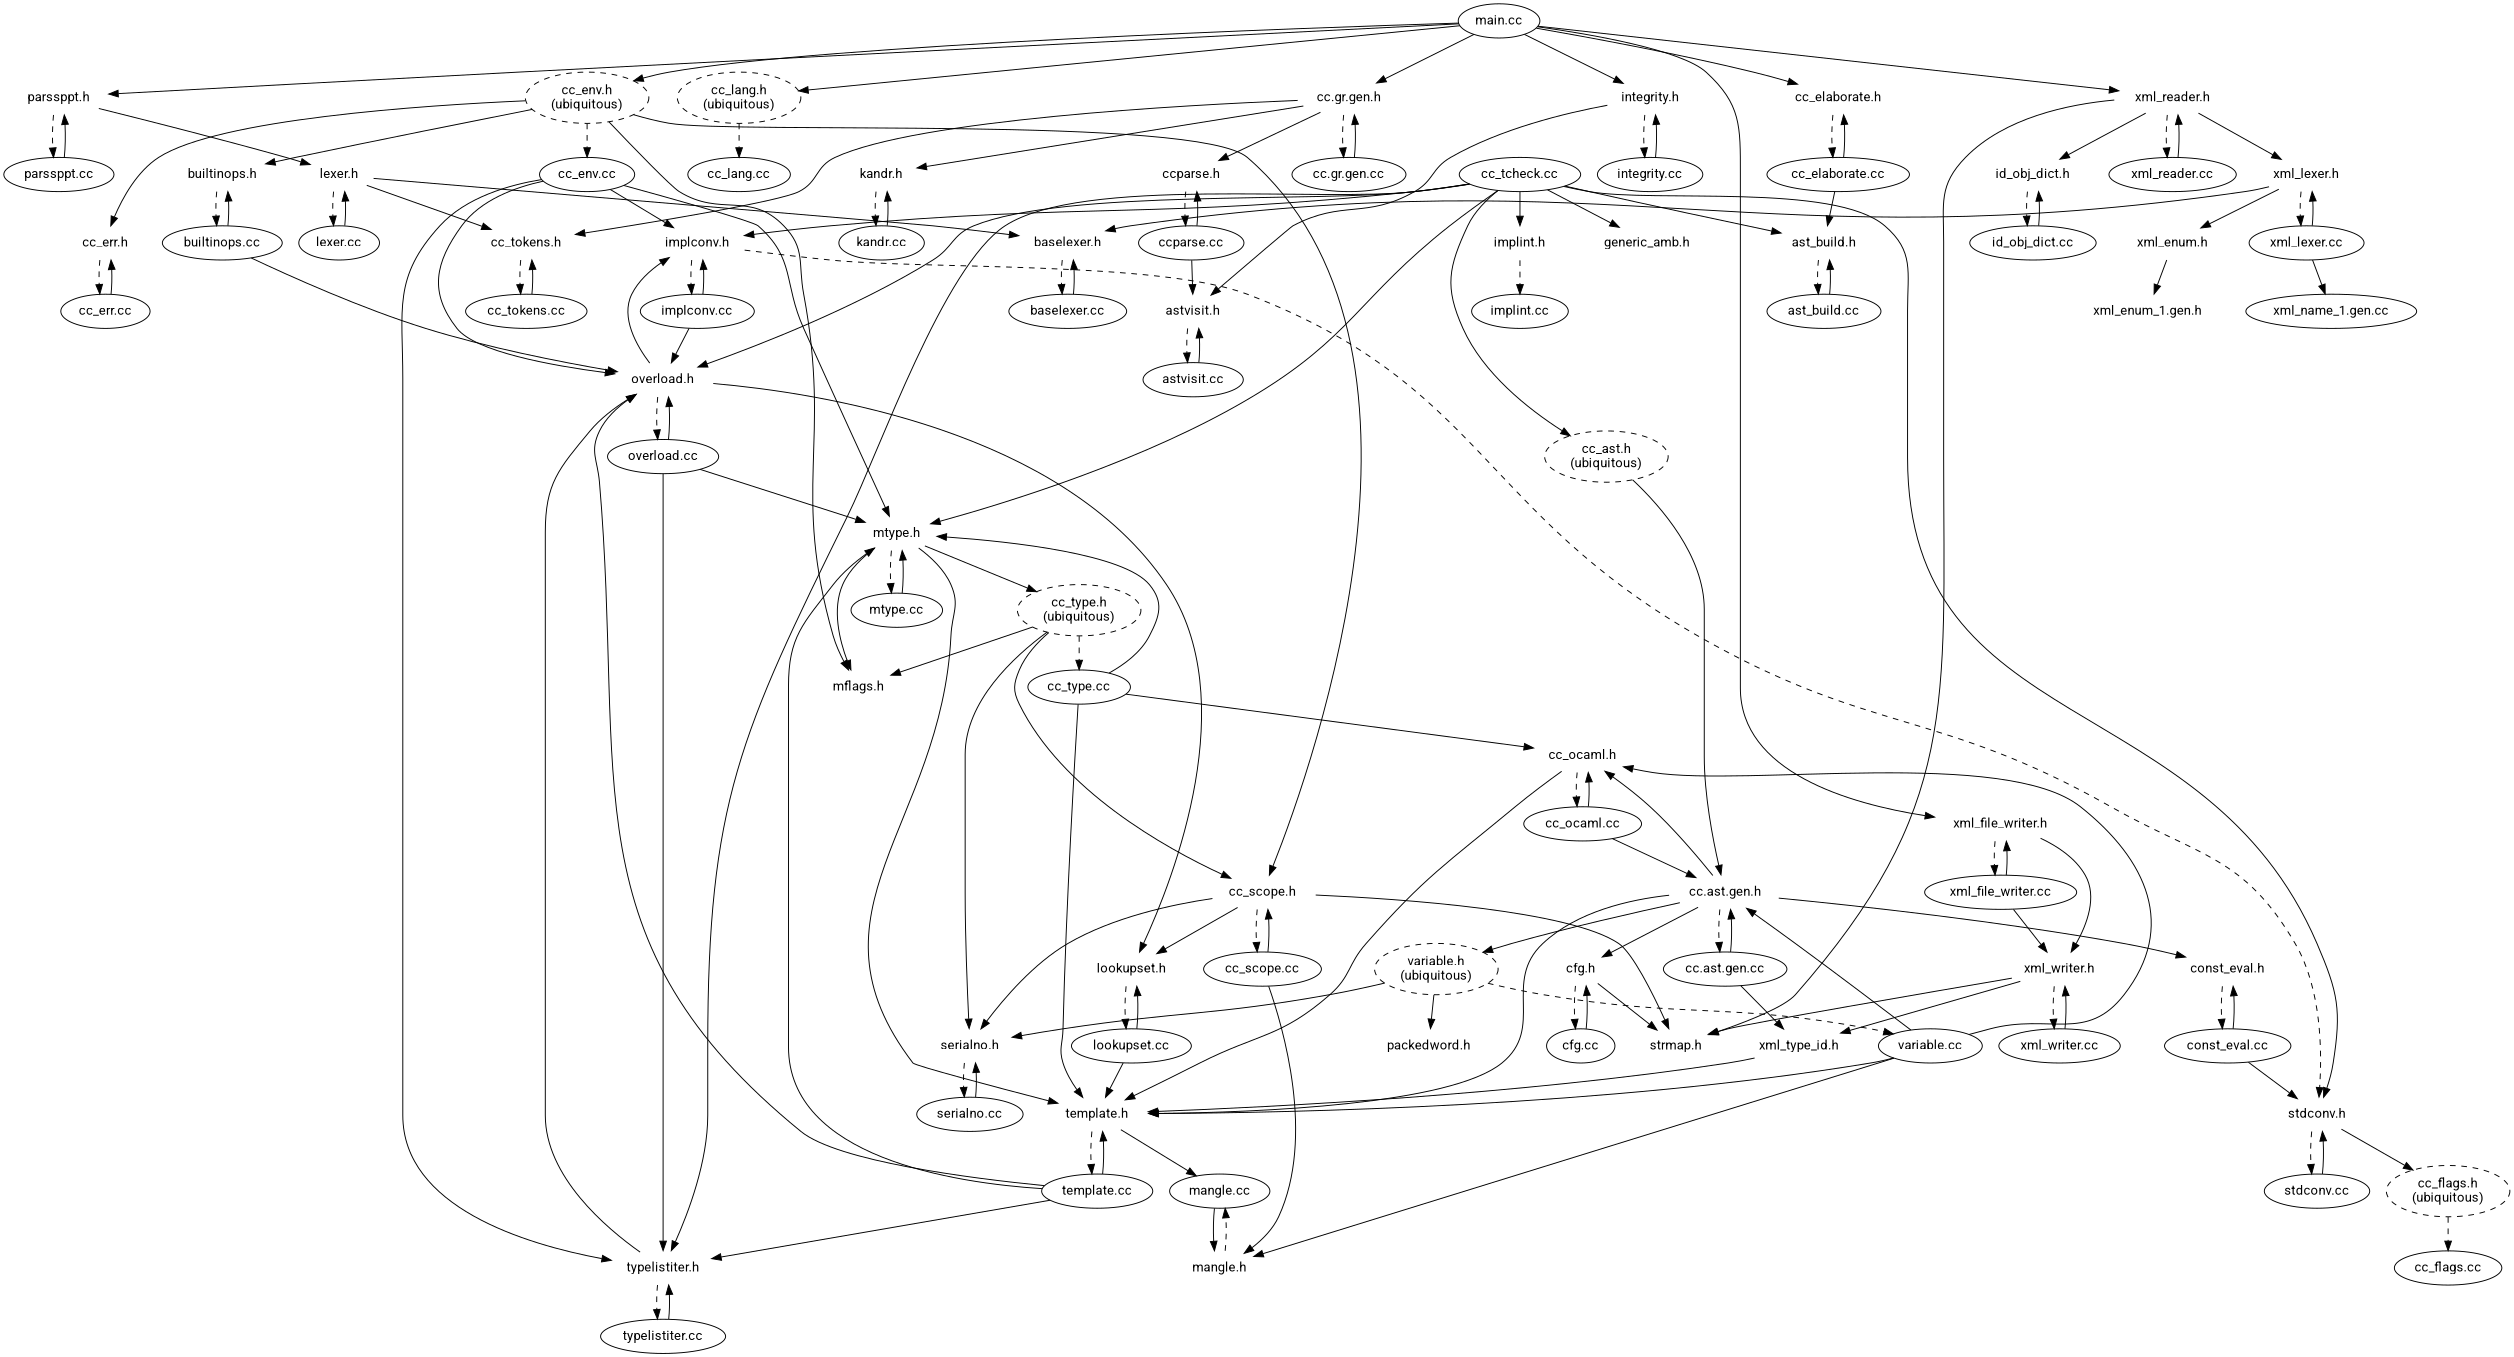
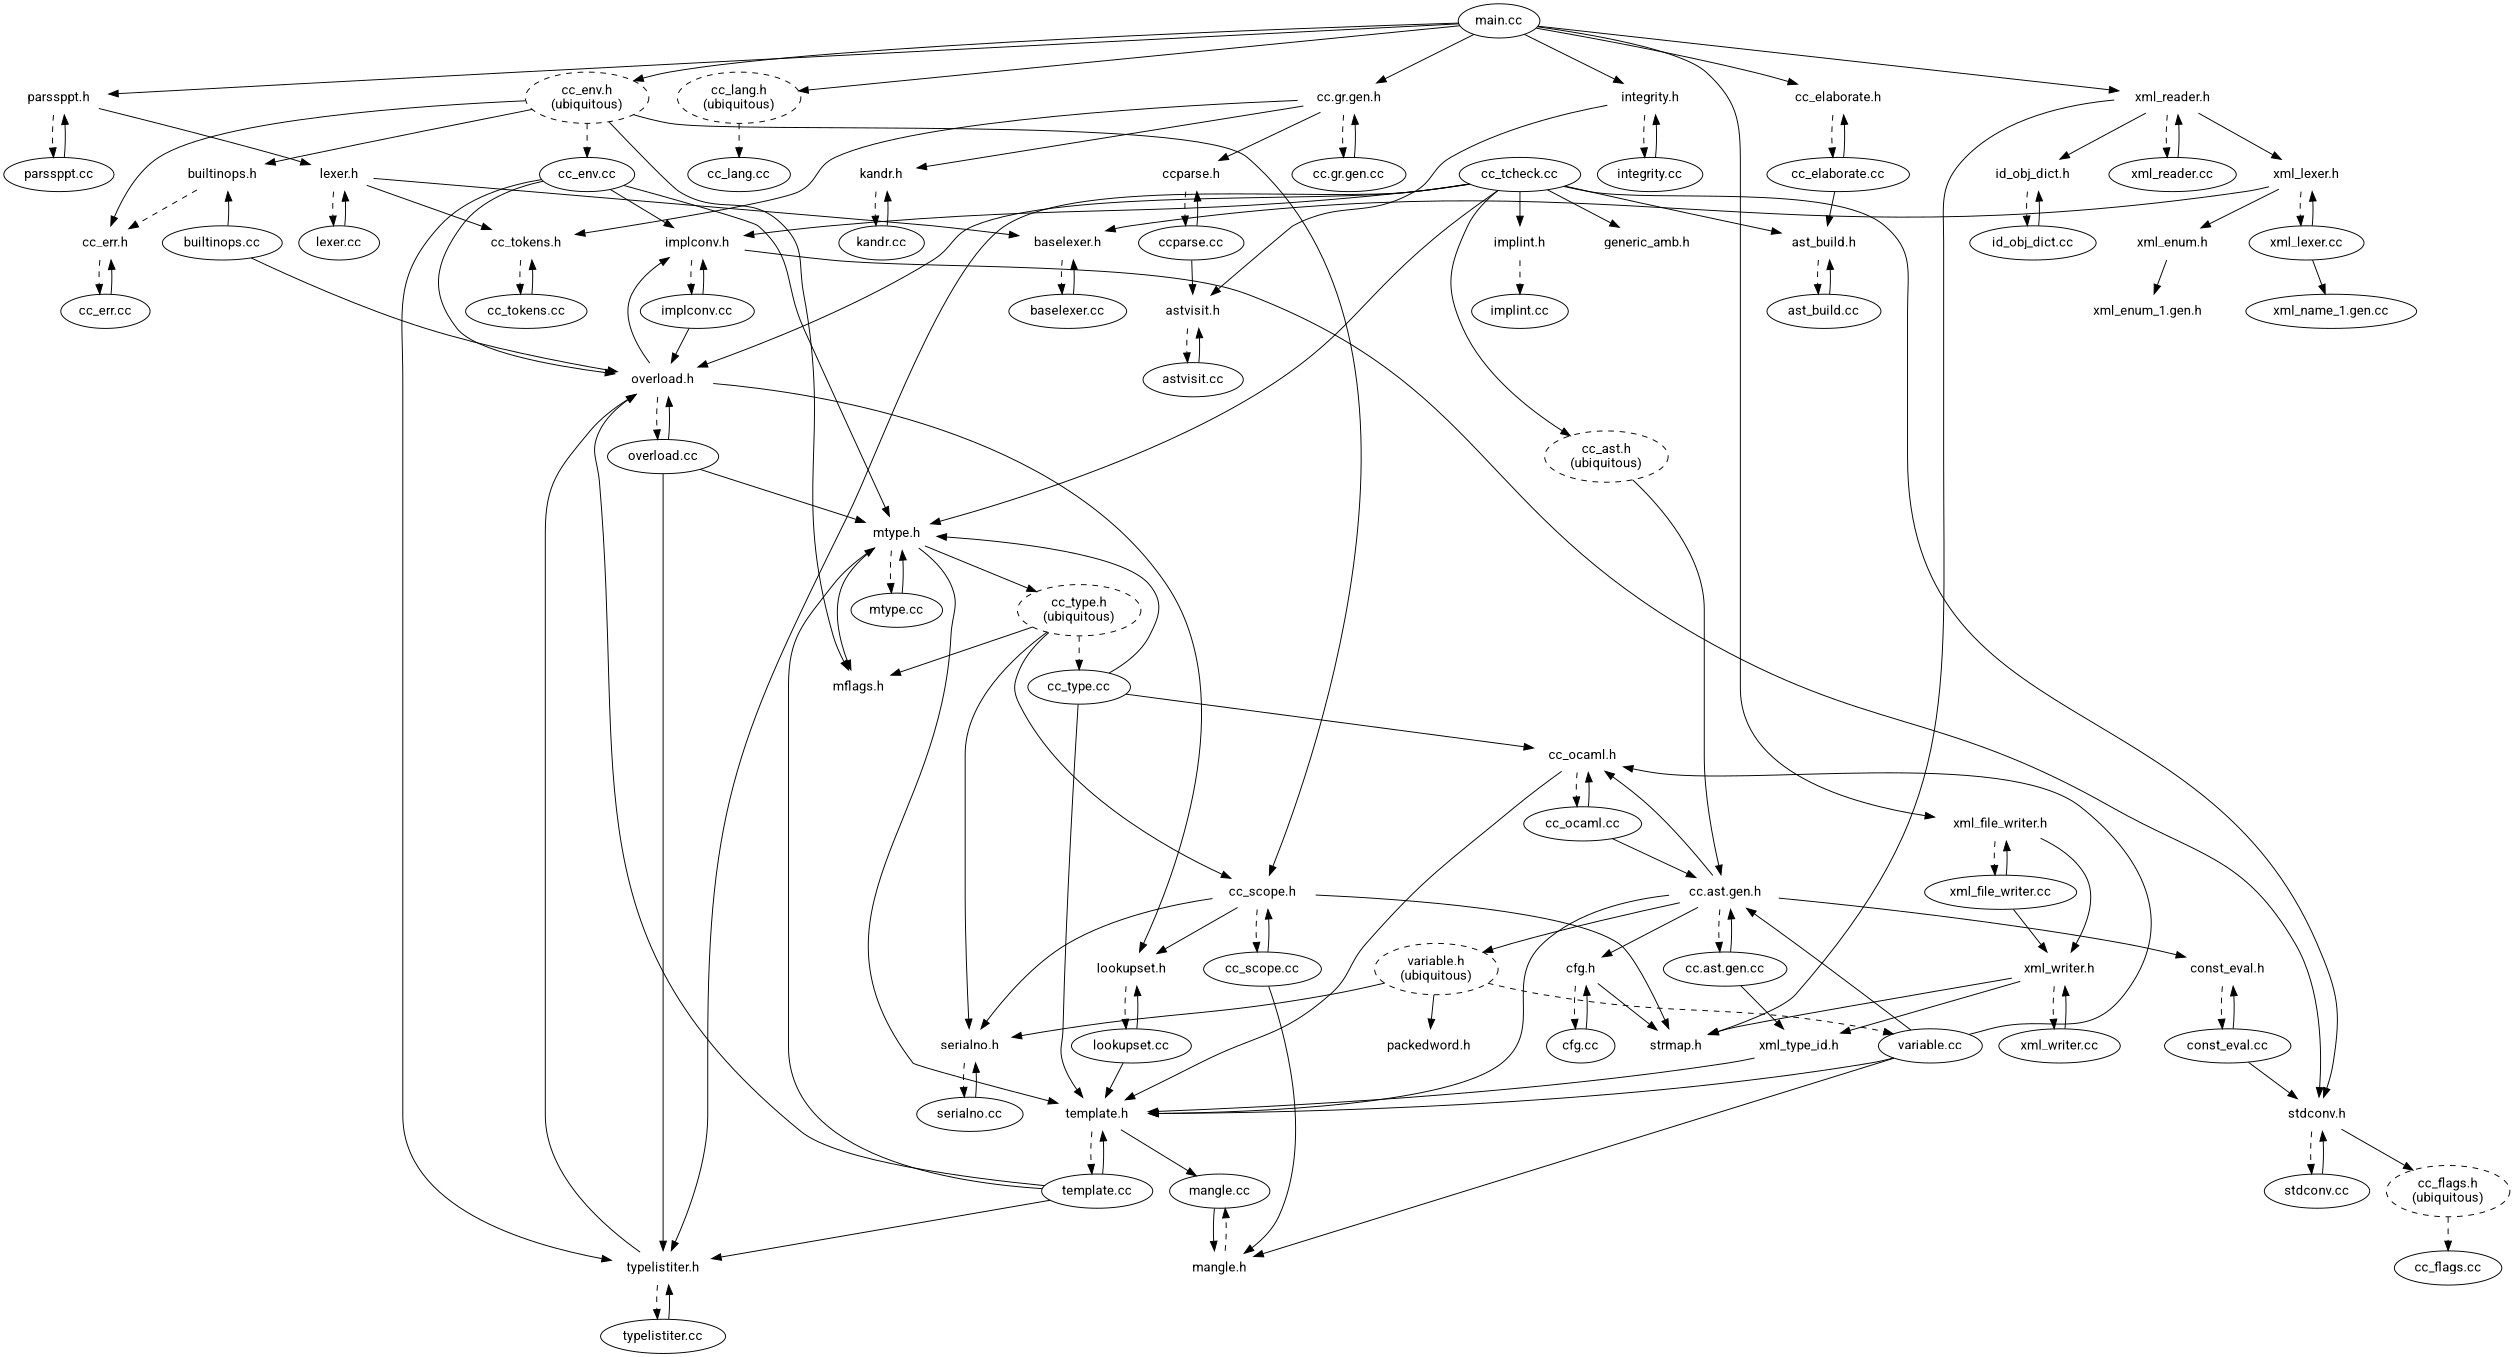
(216, 204) -> (167, 207)
(1597, 566) -> (1597, 566)
